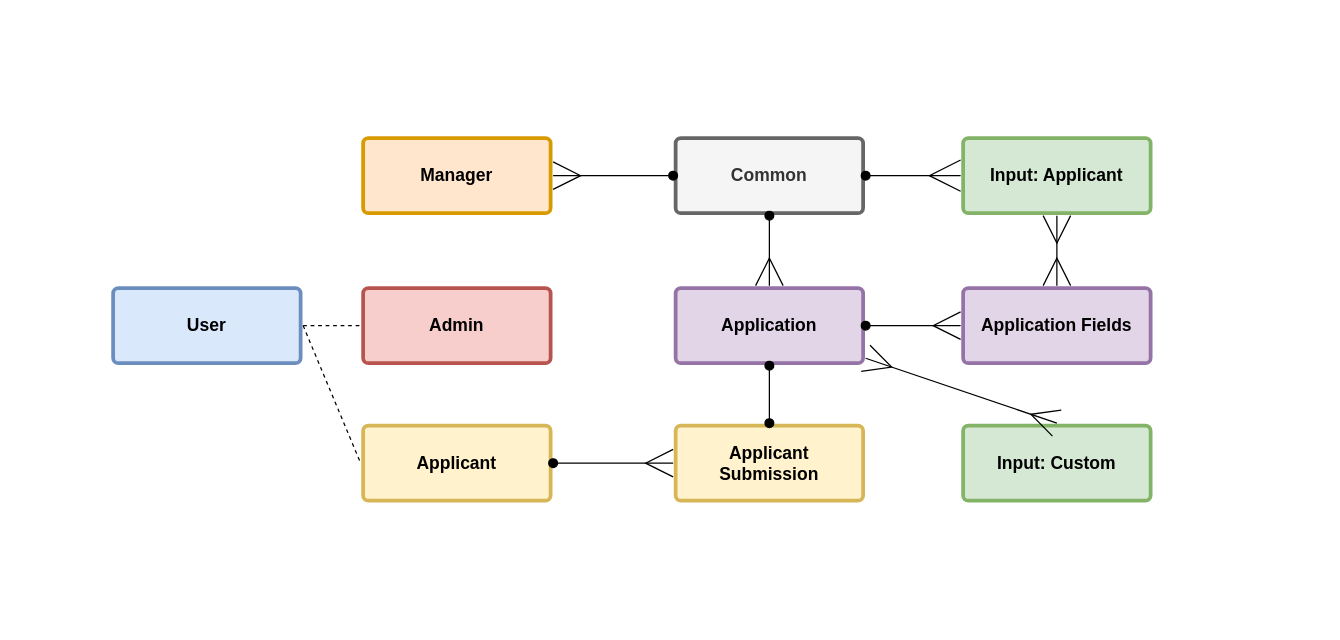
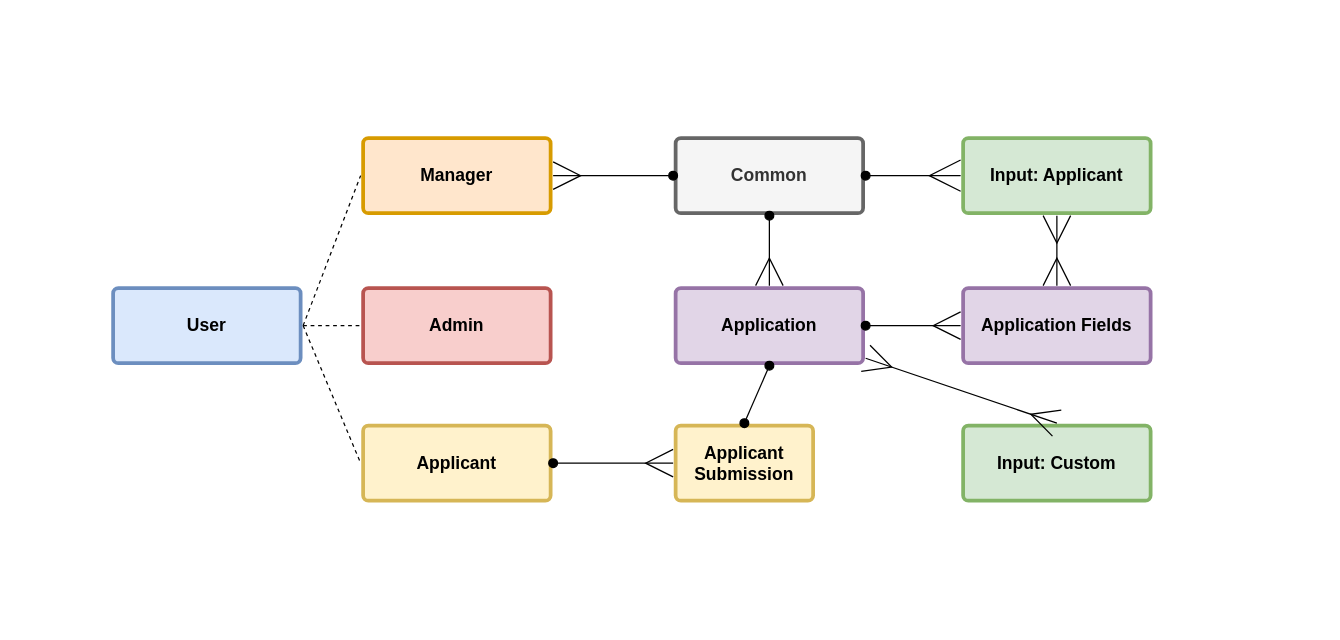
none -> (332, 250)
(769, 463) -> (744, 463)
